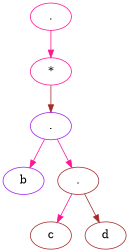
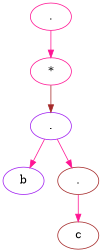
(106, 236) -> none
